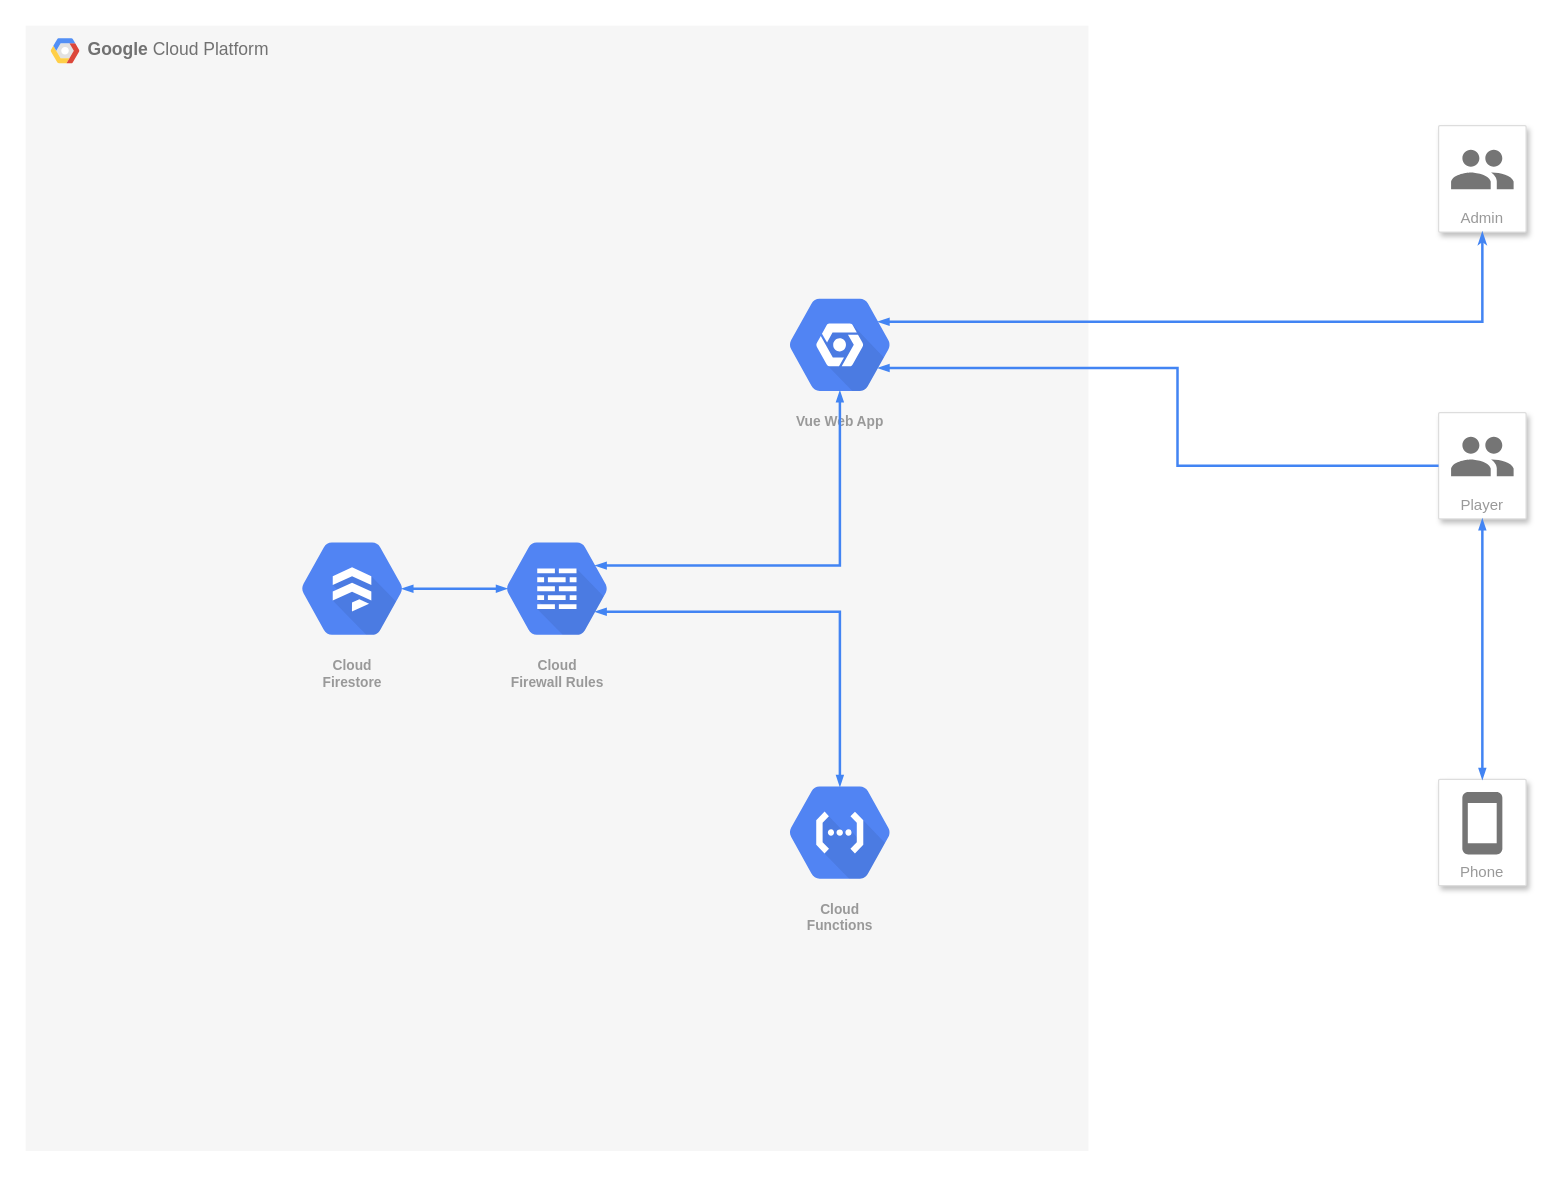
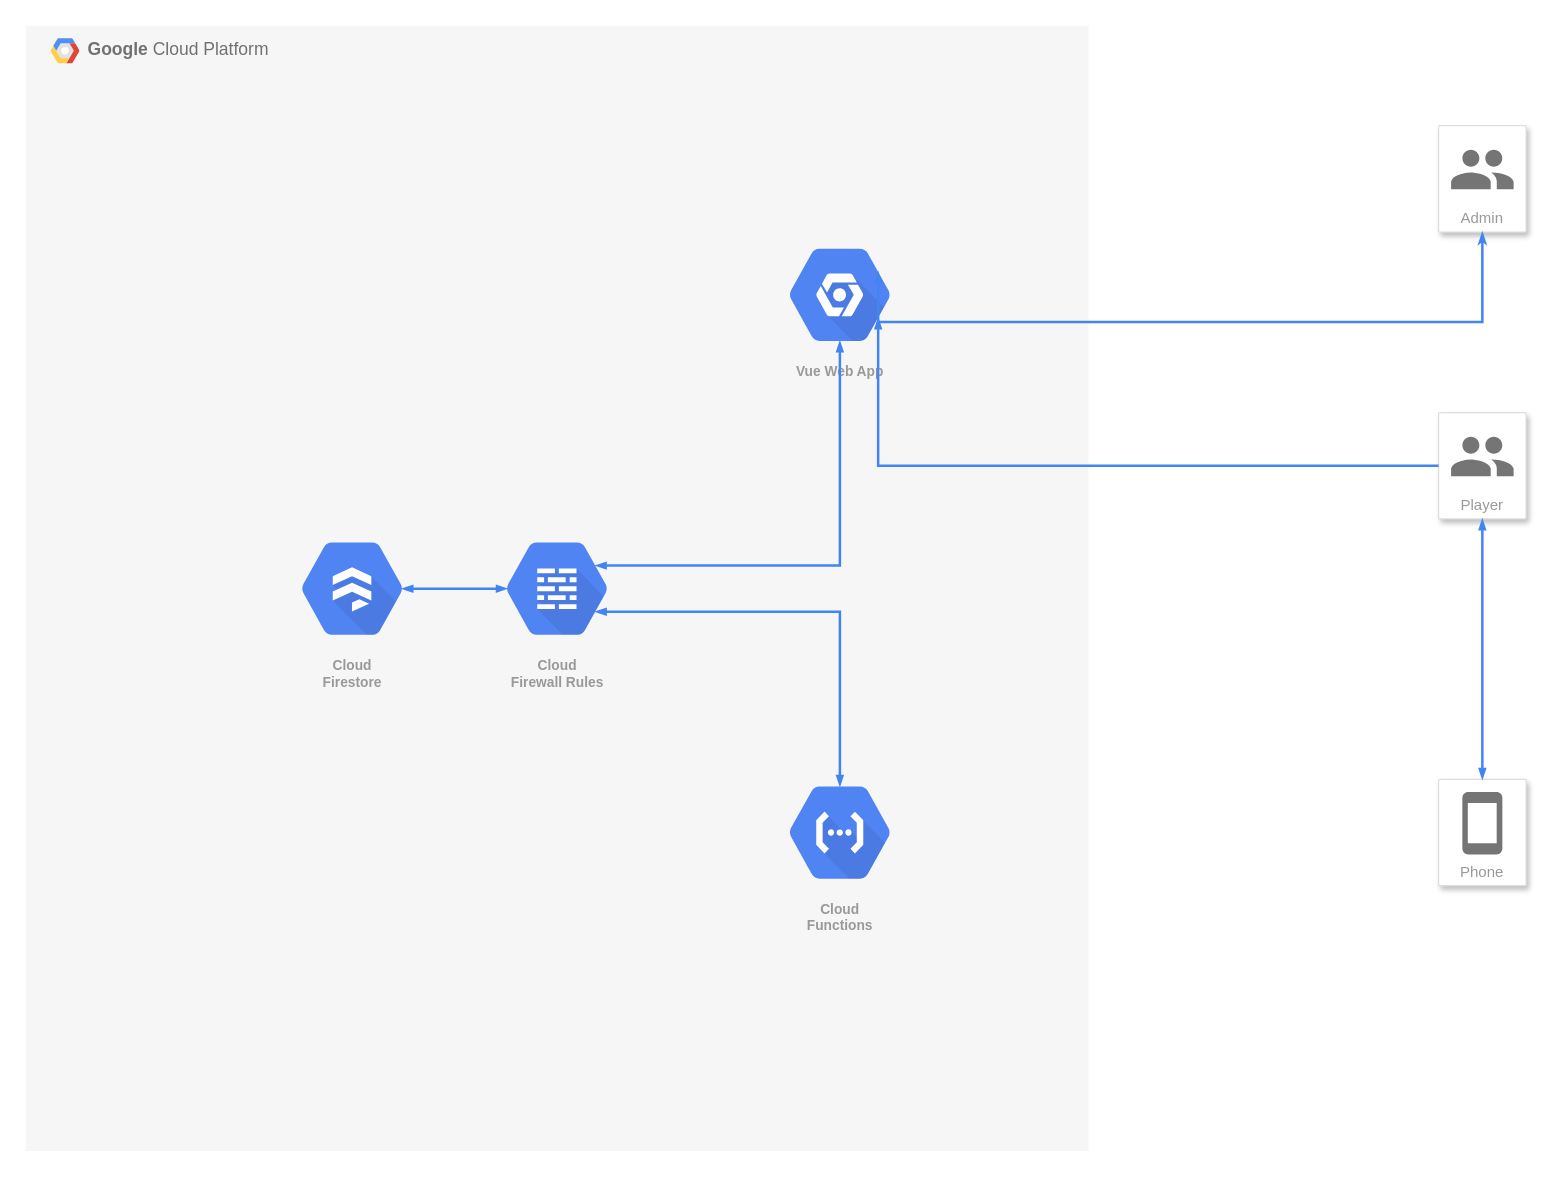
(840, 345) -> (840, 295)
